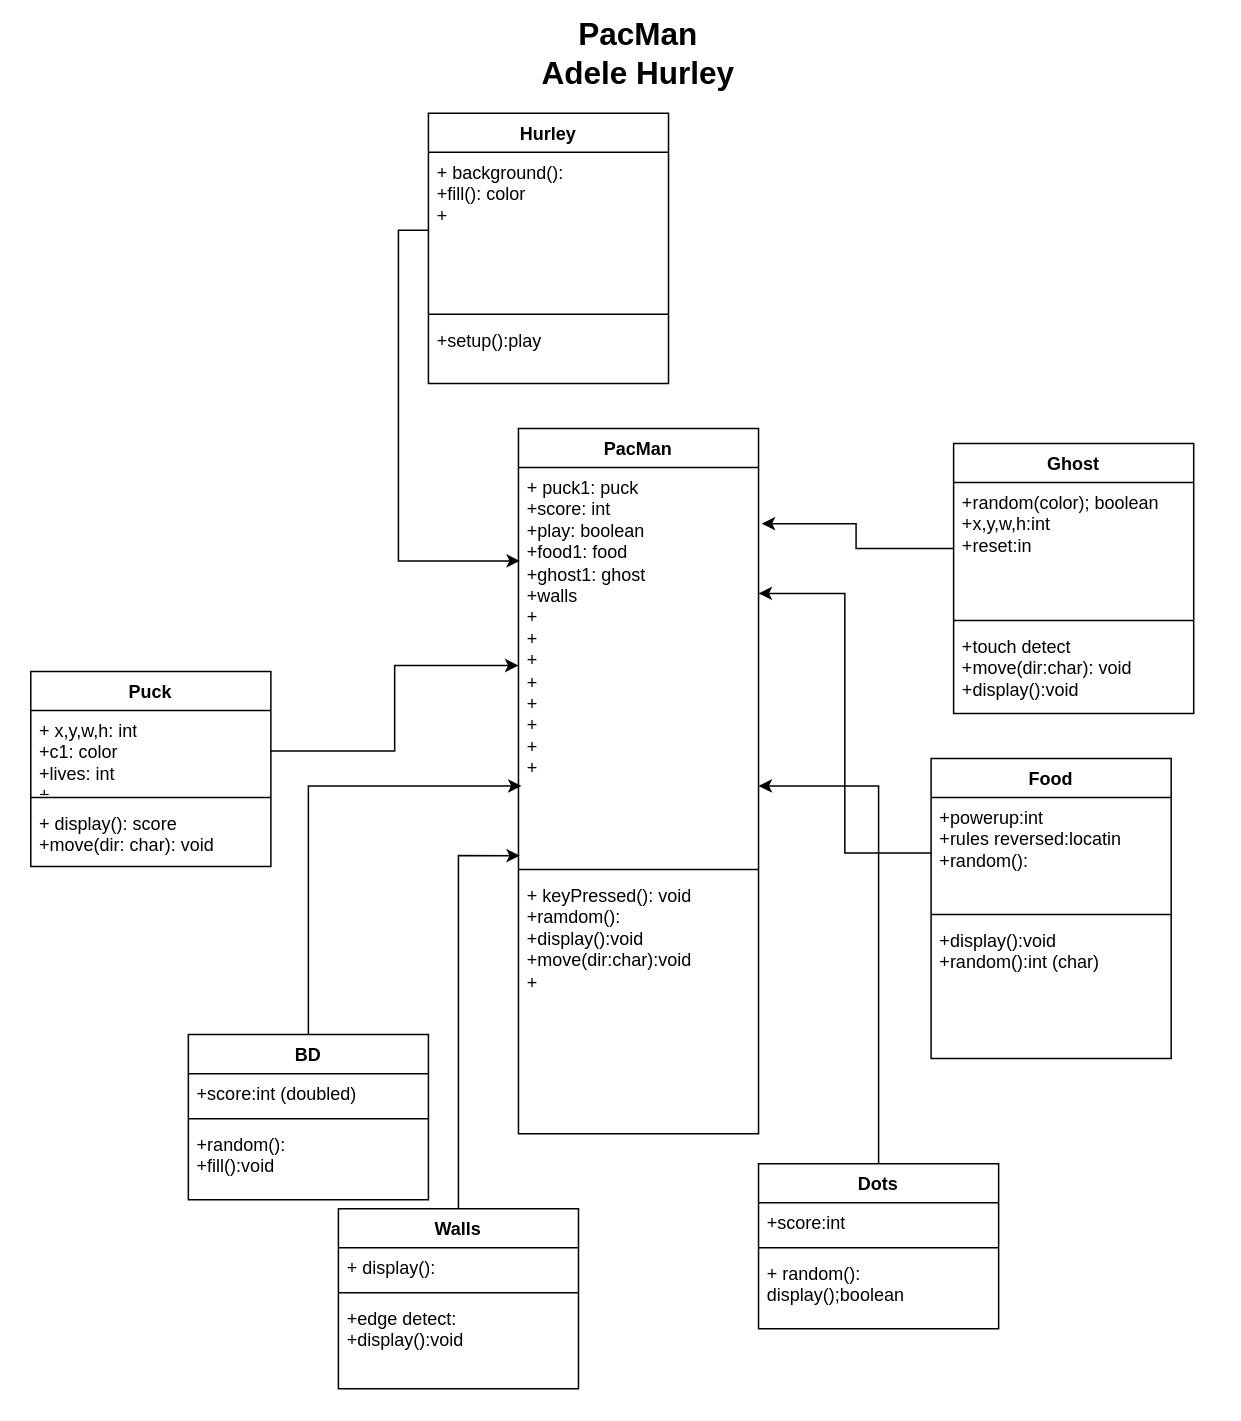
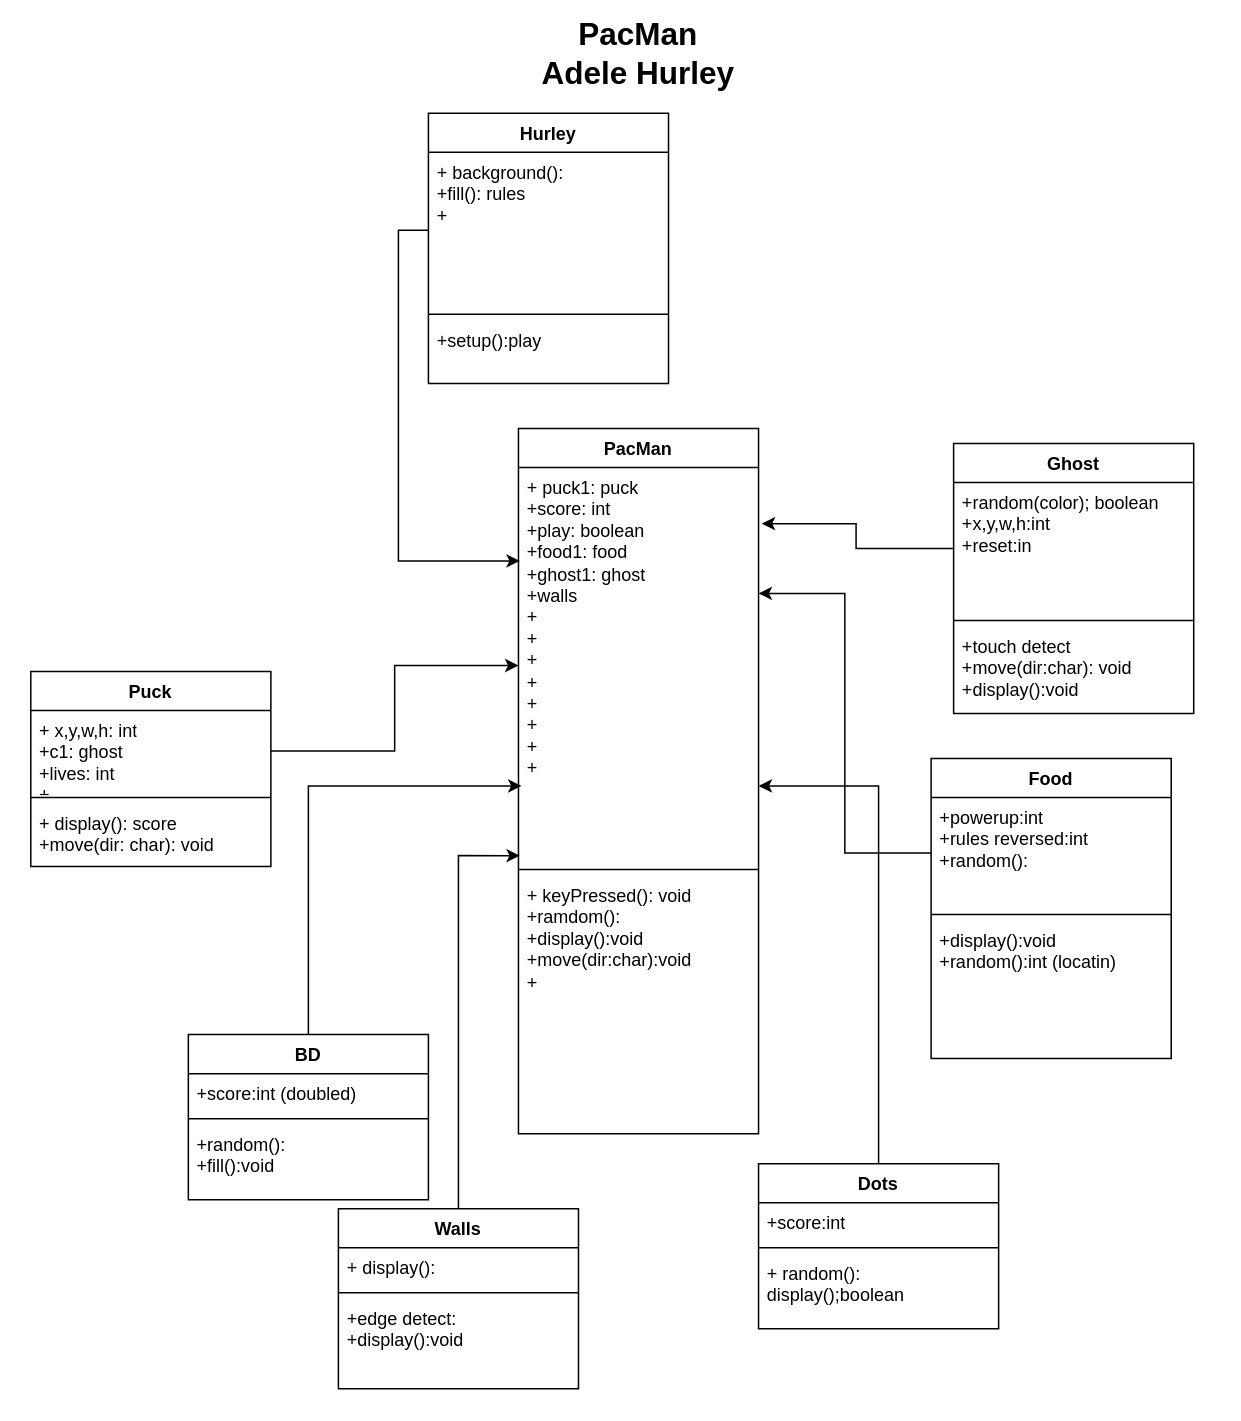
(508, 195) -> (508, 195)
(94, 764) -> (94, 764)
(1044, 840) -> (1026, 840)
(1034, 952) -> (1044, 952)
